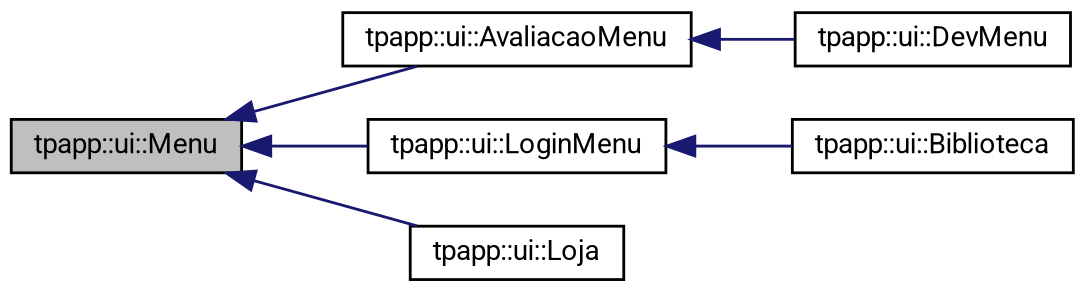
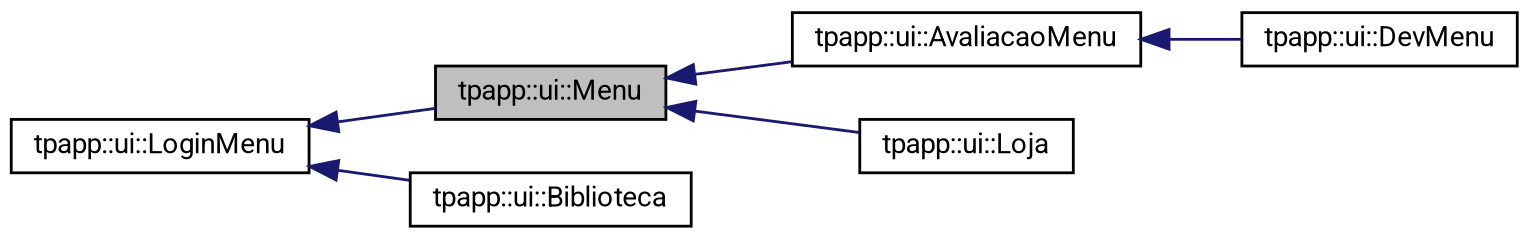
(319, 146) -> (387, 115)
